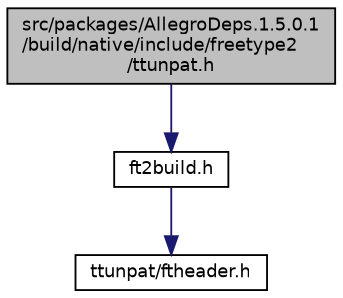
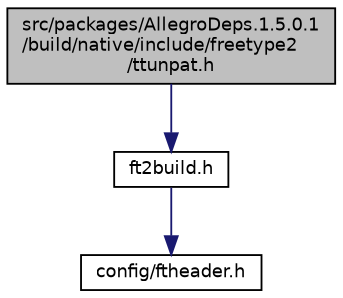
(171, 273) -> (171, 273)
